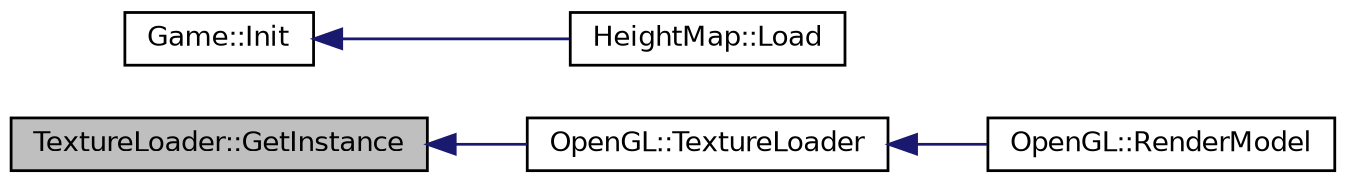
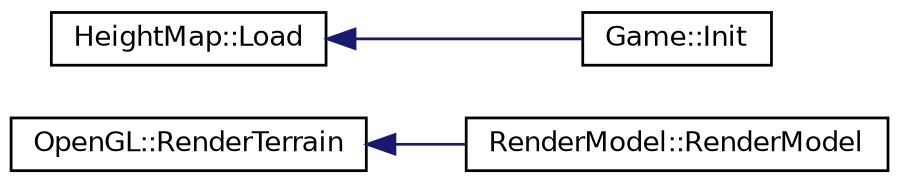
(456, 39) -> (469, 39)
(219, 144) -> none
(708, 144) -> (189, 144)
(1161, 144) -> (677, 144)
